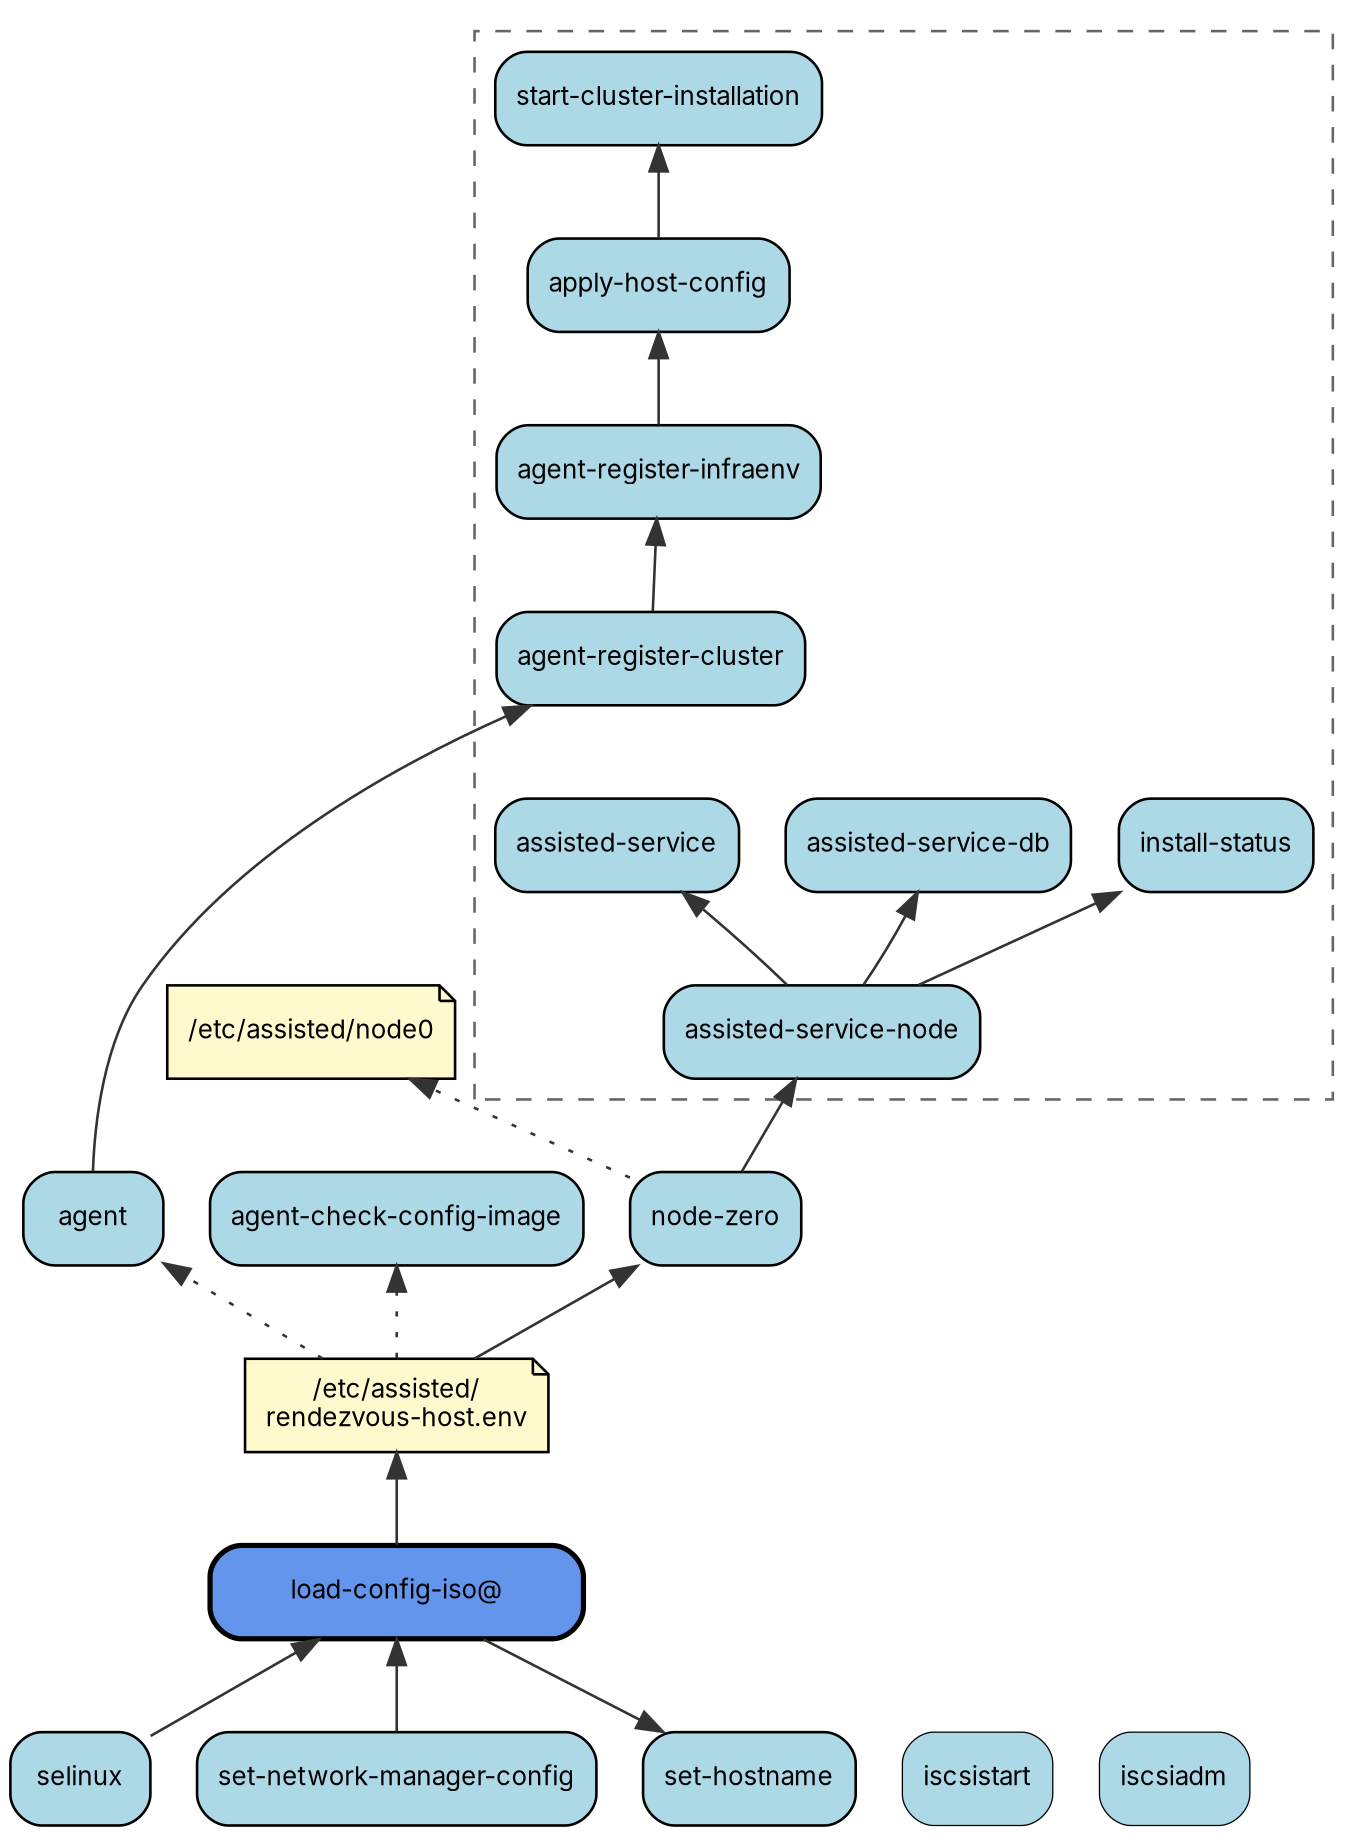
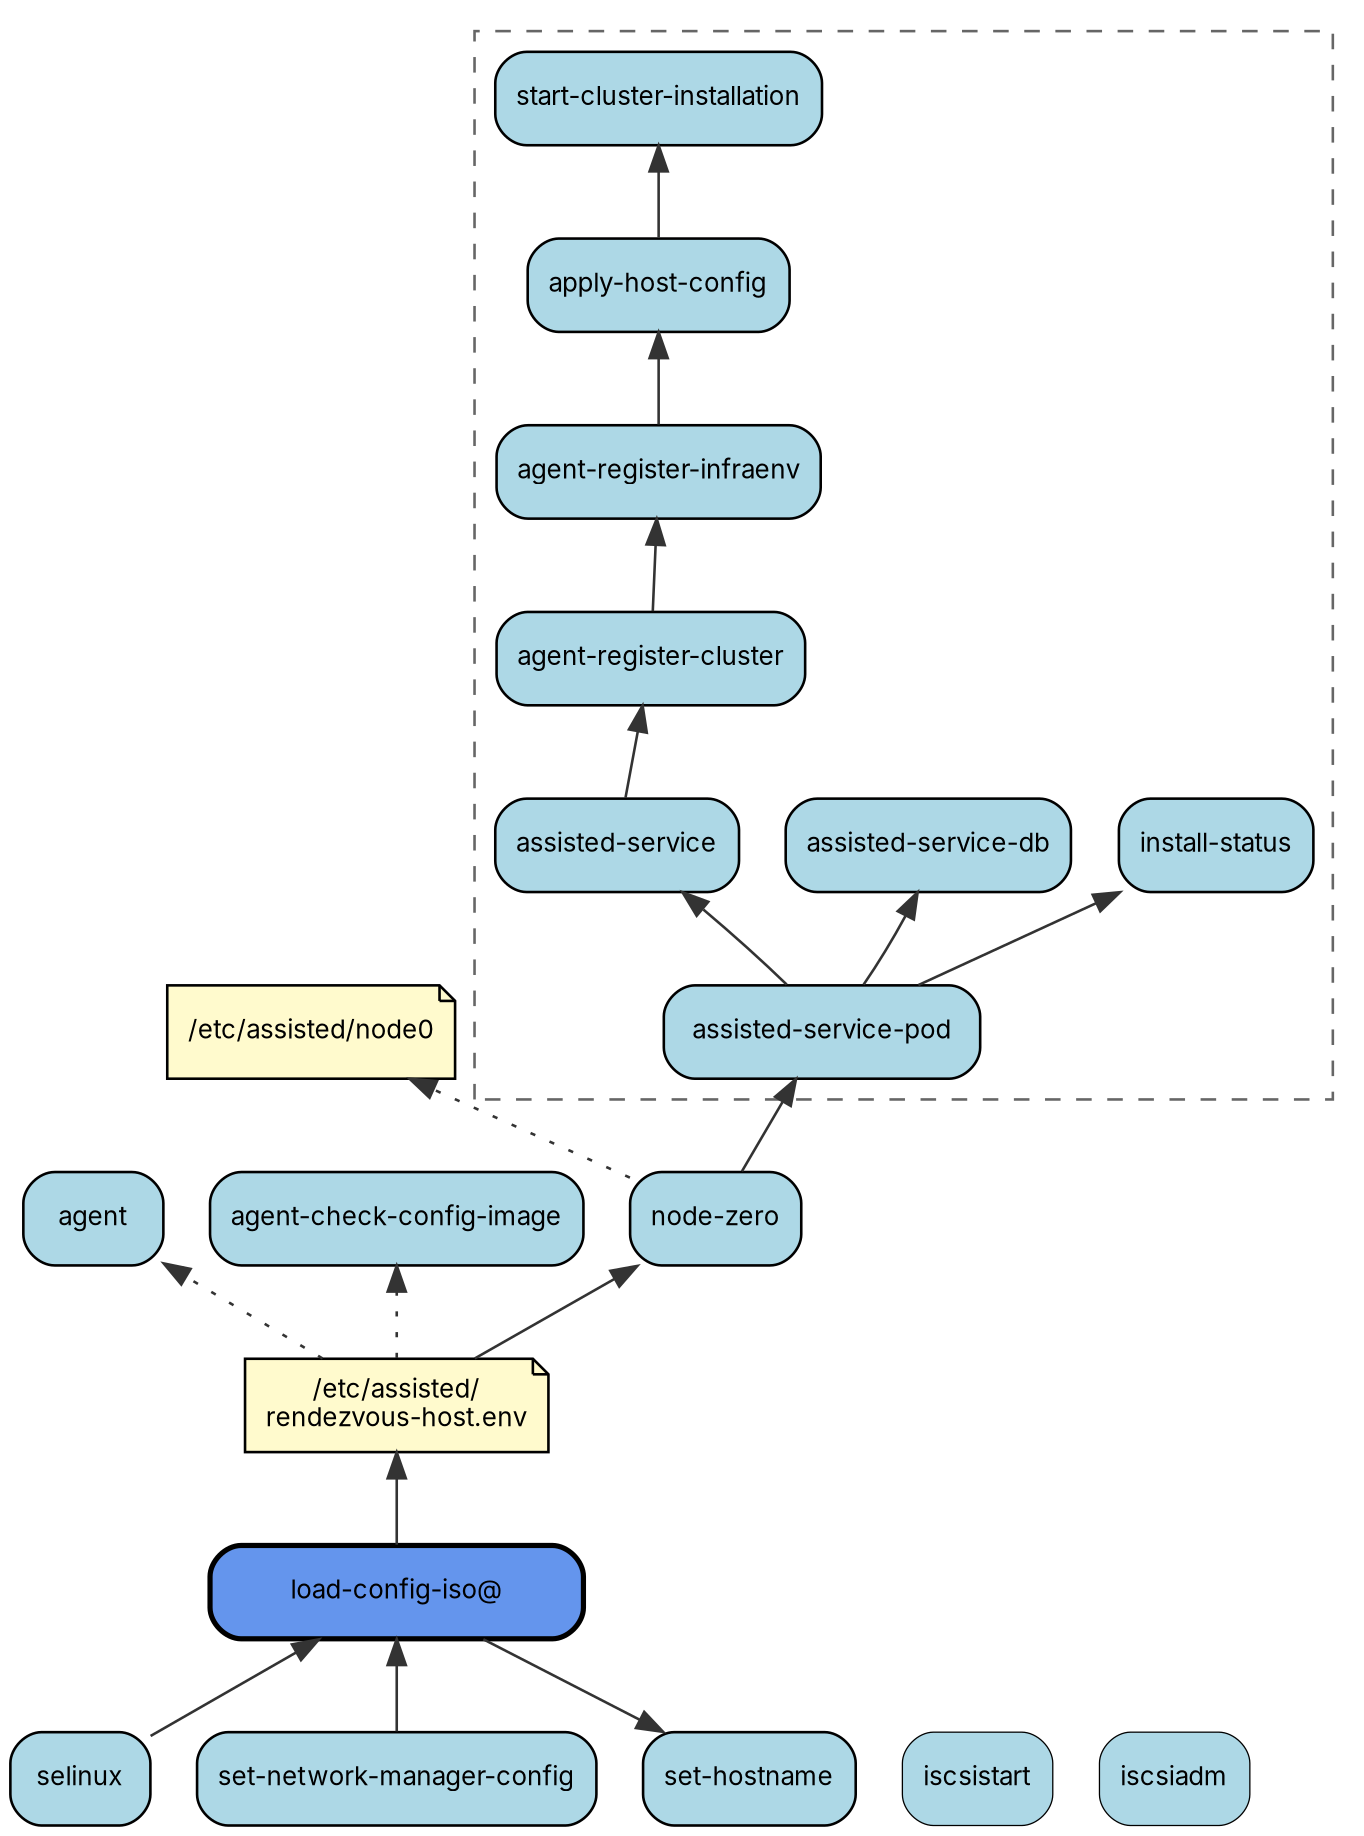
(230, 888) -> (632, 765)
(822, 1032) -> (822, 1032)
